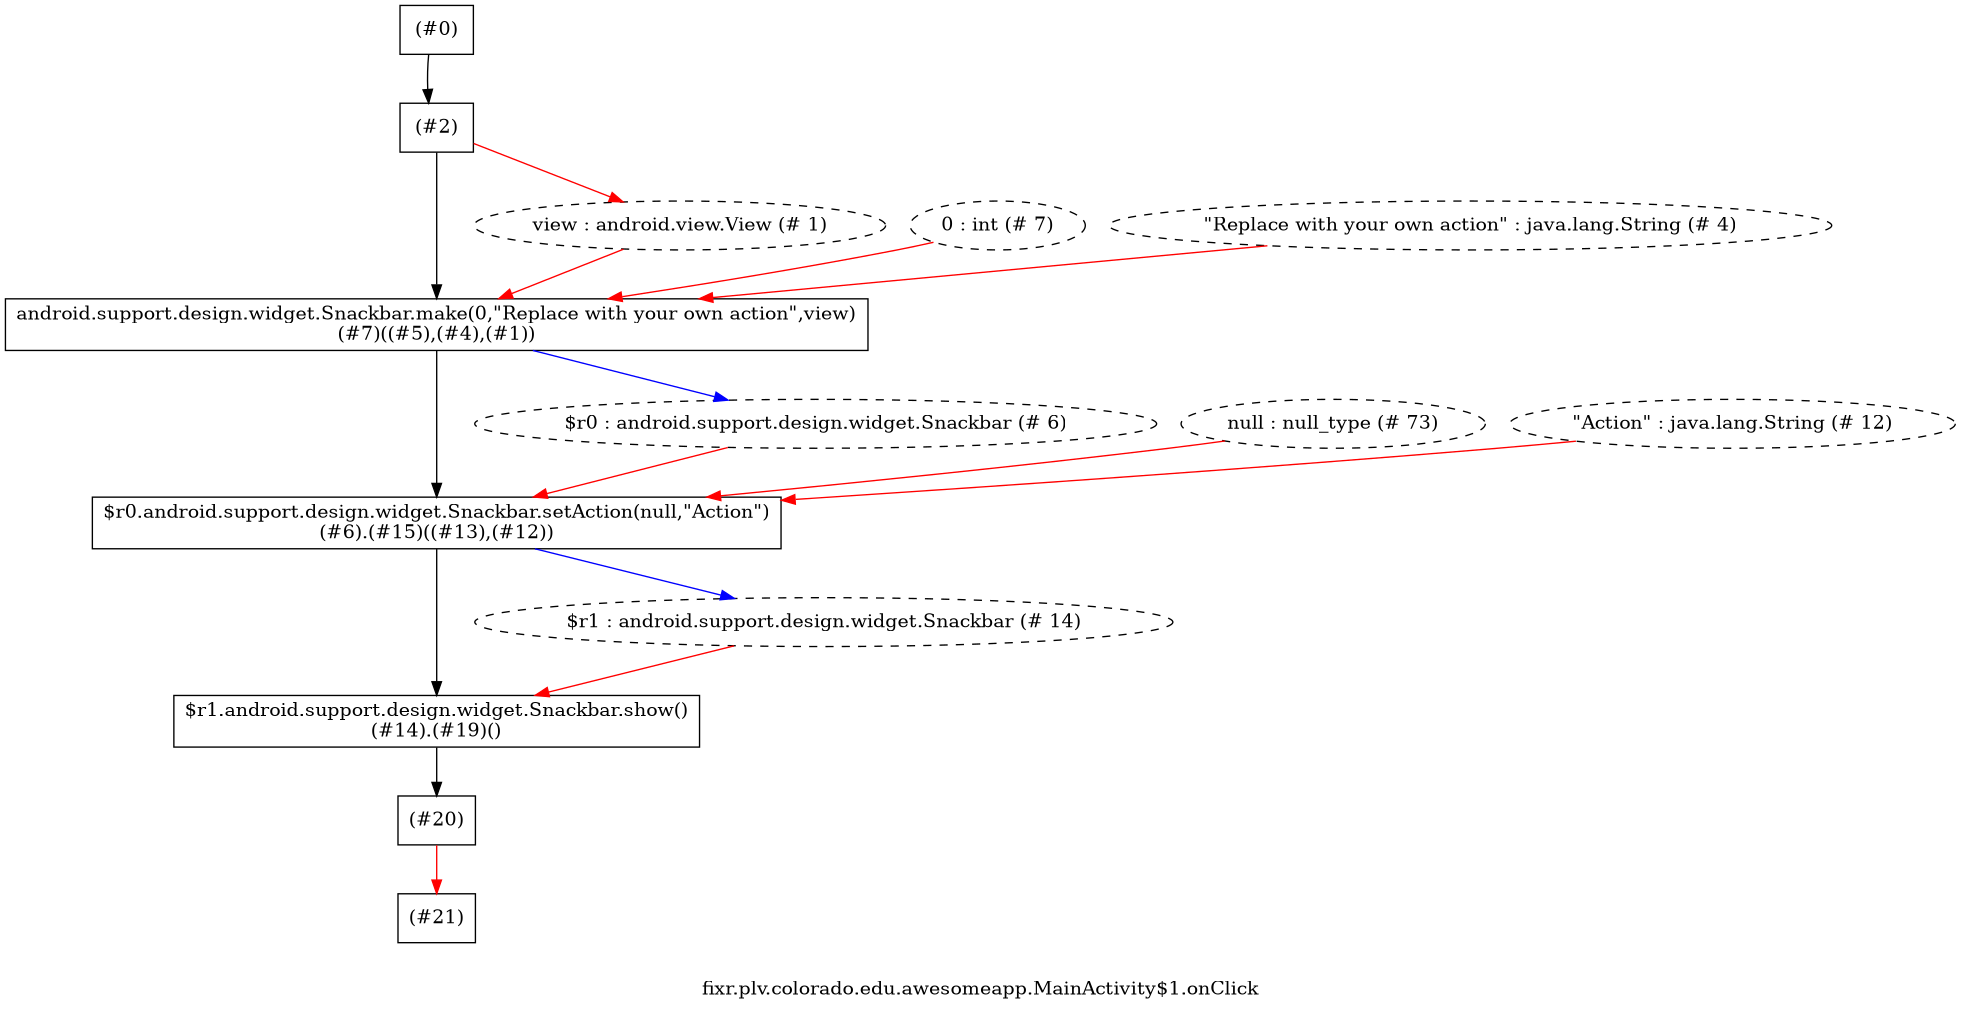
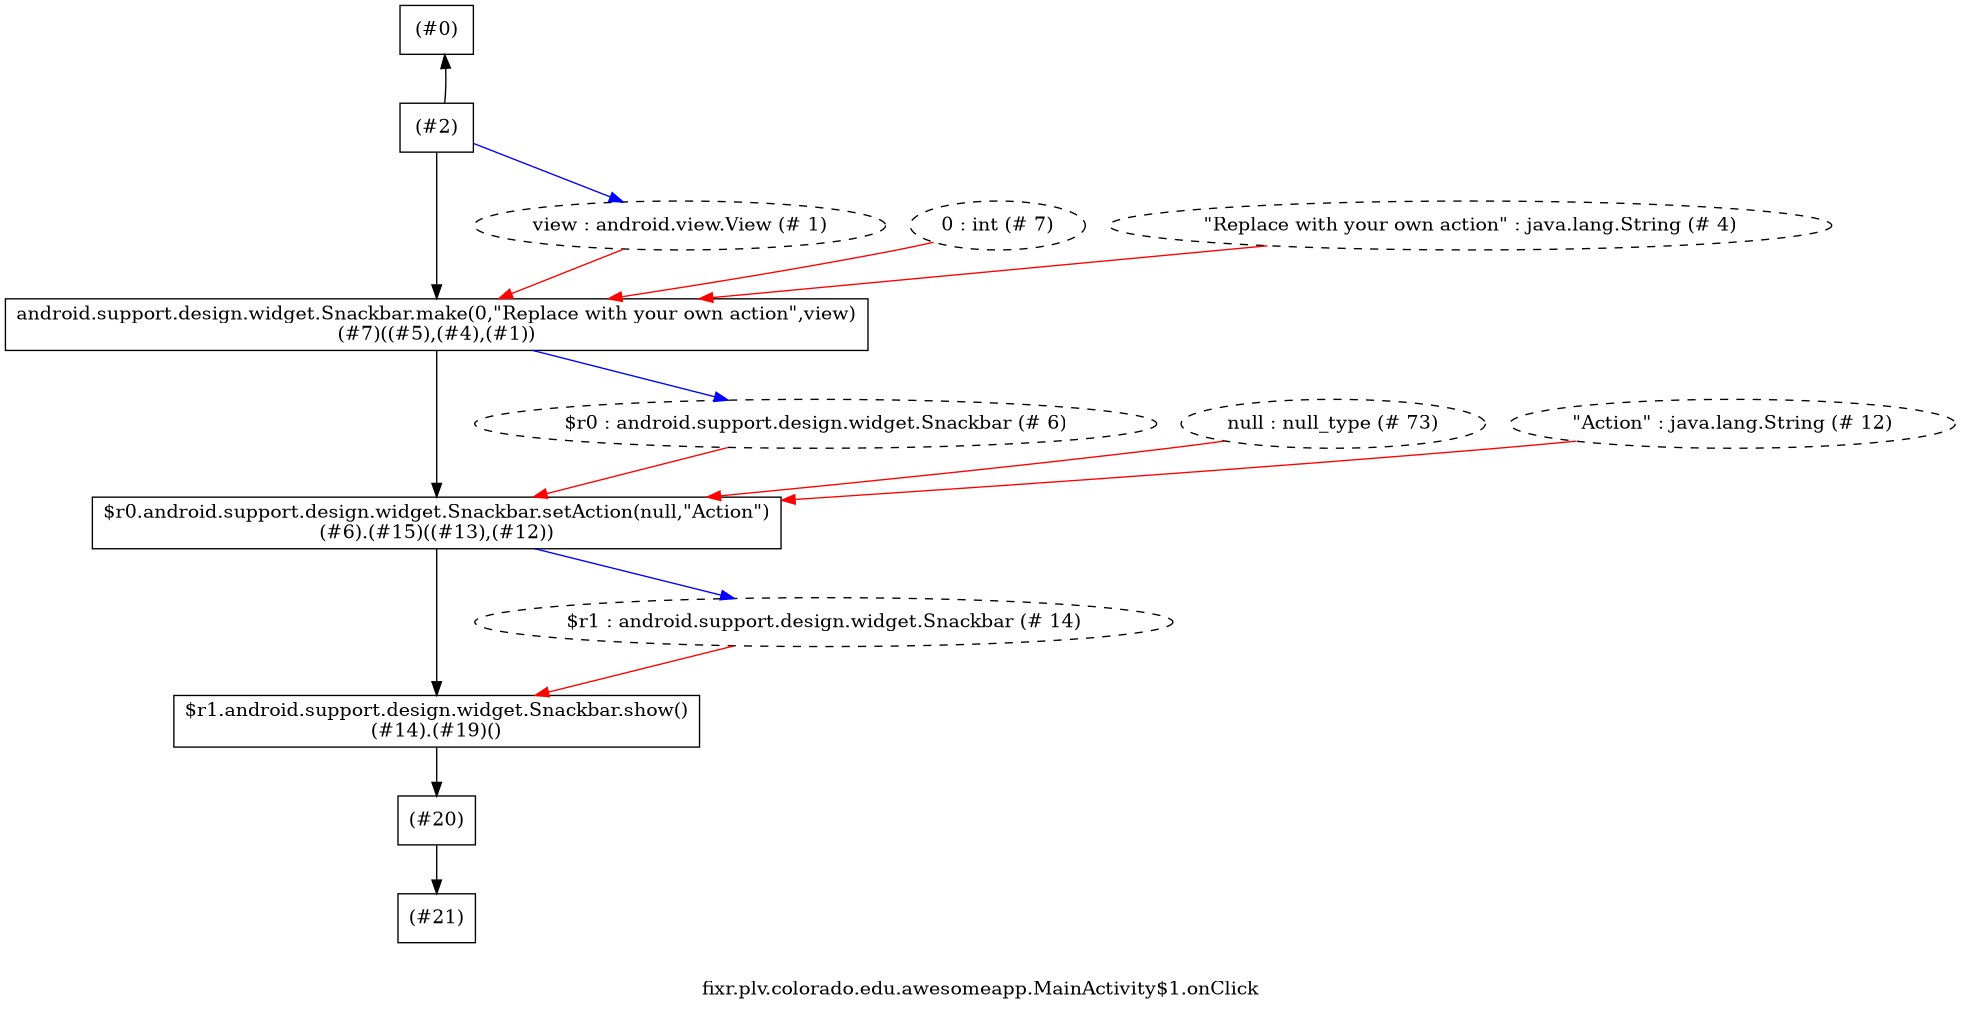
(428, 72) -> (446, 86)
(542, 170) -> (542, 170)
(437, 863) -> (437, 863)
